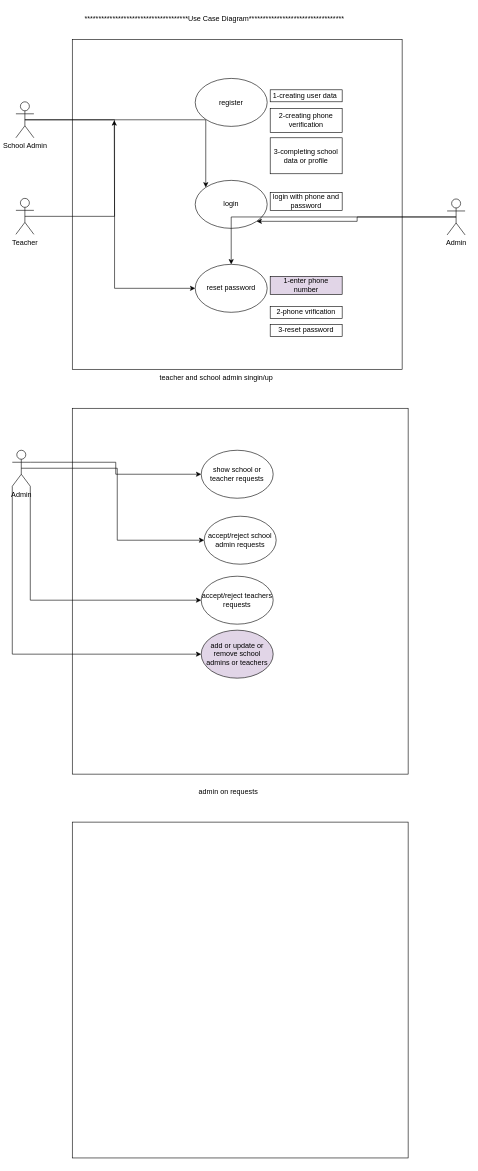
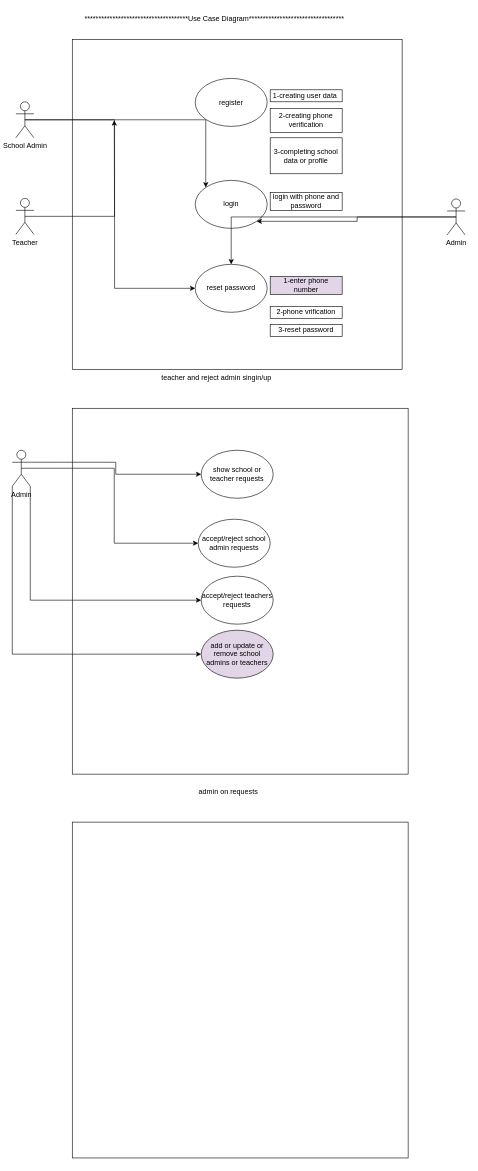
(217, 378) -> (217, 378)
(240, 540) -> (234, 543)
